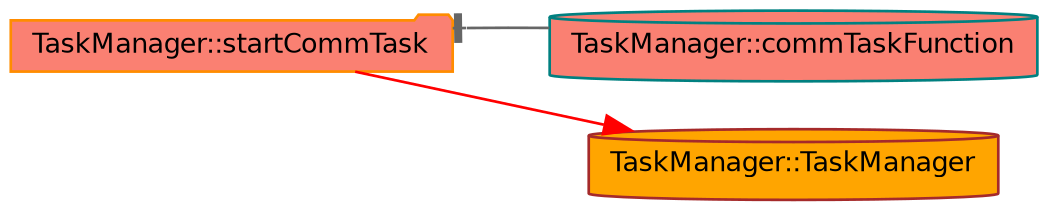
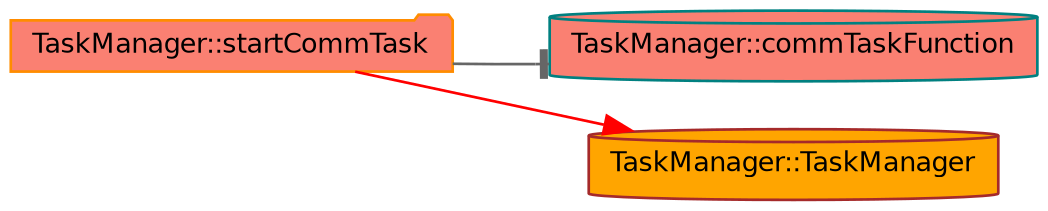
(508, 28) -> (494, 64)
